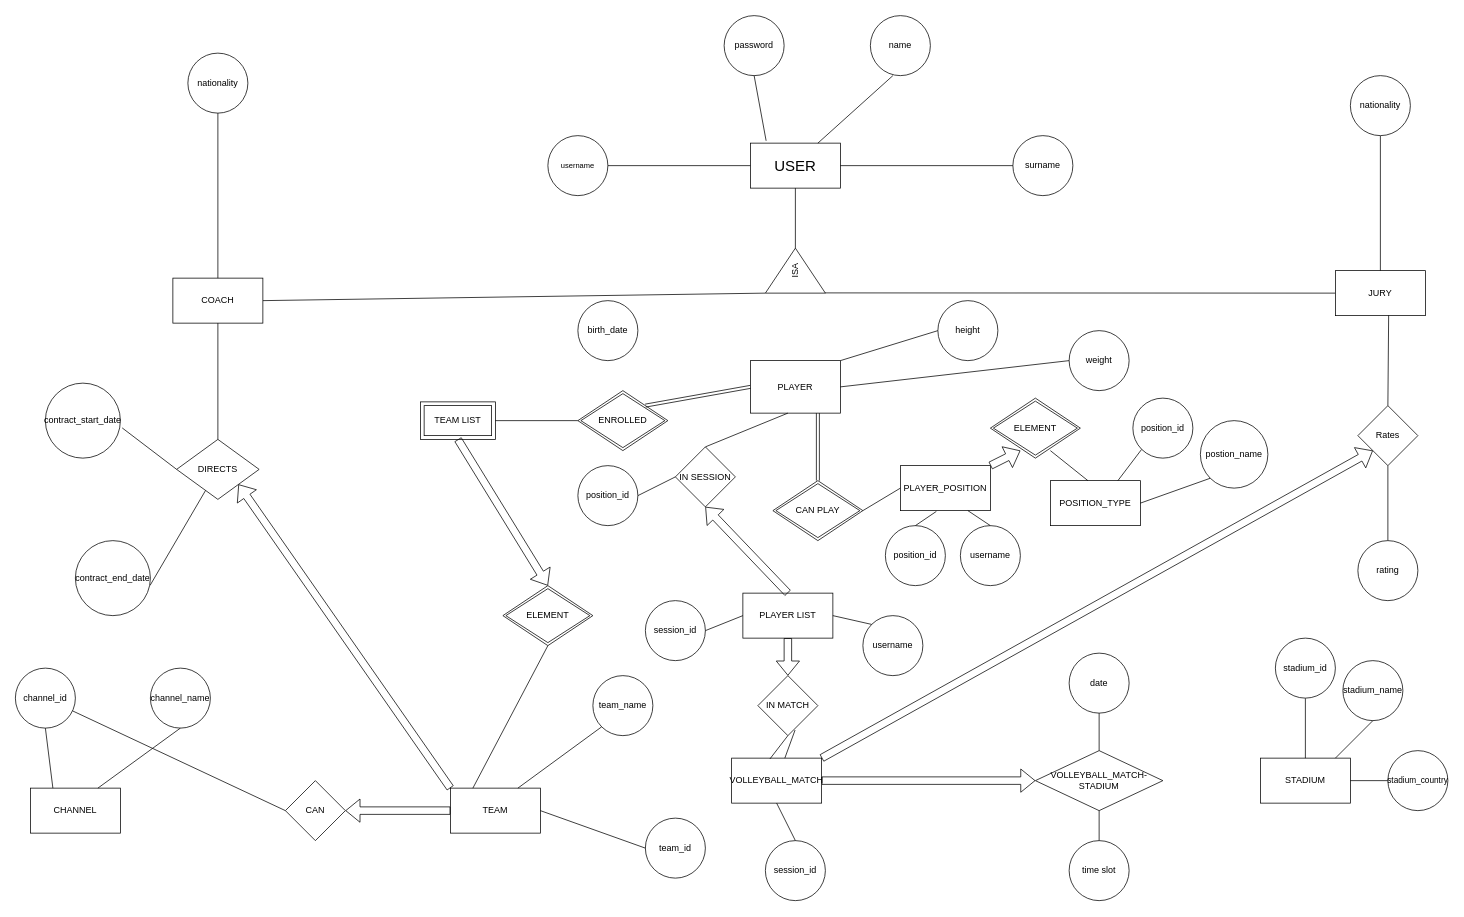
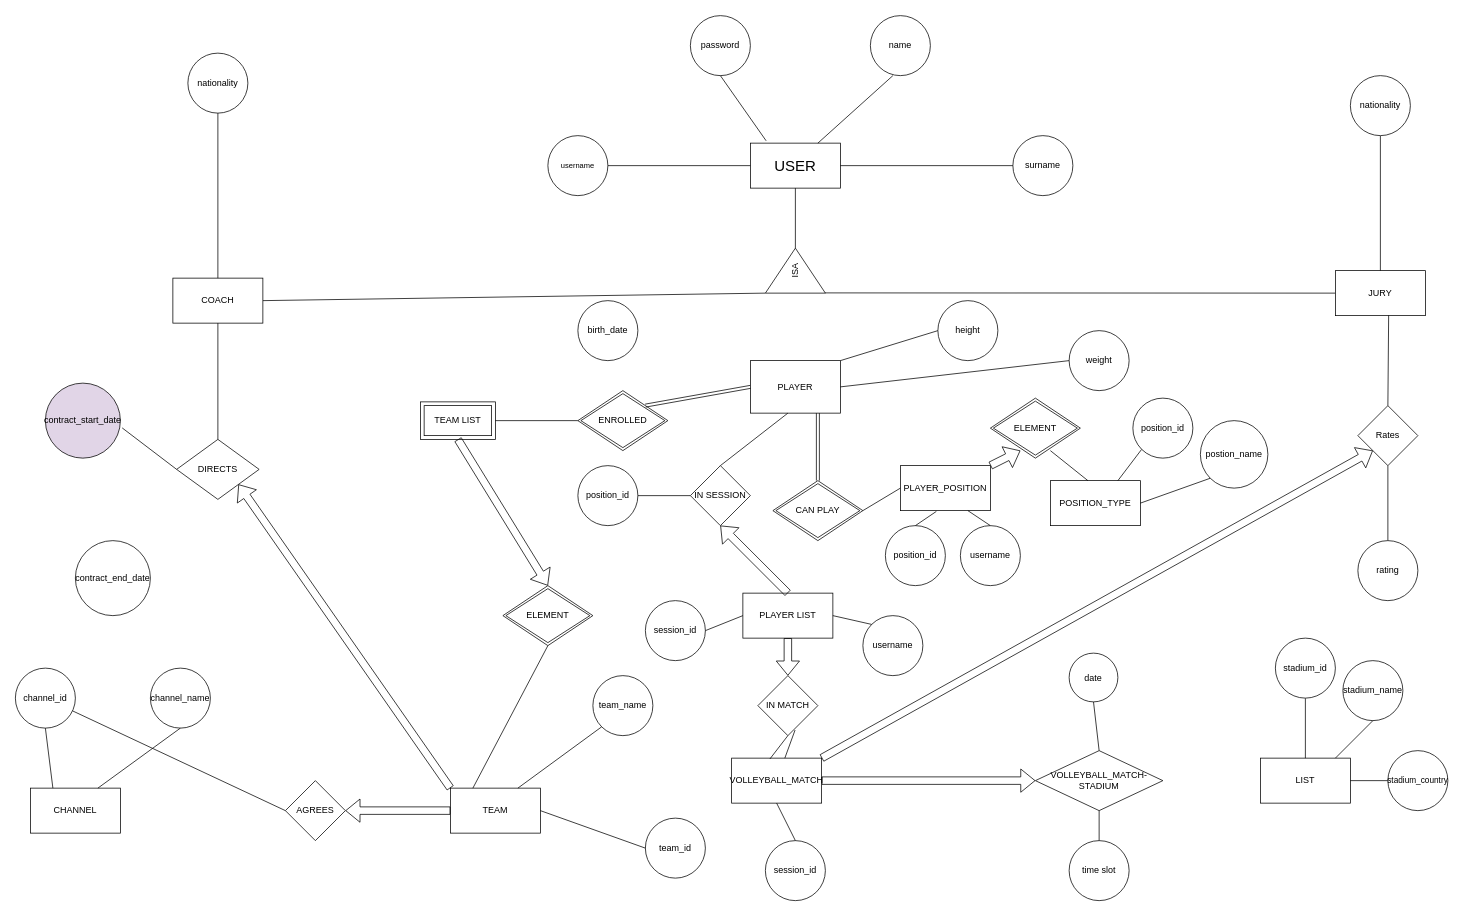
(754, 45) -> (720, 45)
(83, 420) -> (83, 420)
(705, 477) -> (720, 495)
(178, 538) -> none
(1099, 683) -> (1094, 677)
(1305, 780) -> (1305, 780)
(315, 810) -> (315, 810)
